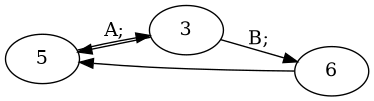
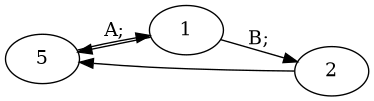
(186, 30) -> (186, 30)
(332, 71) -> (332, 71)
